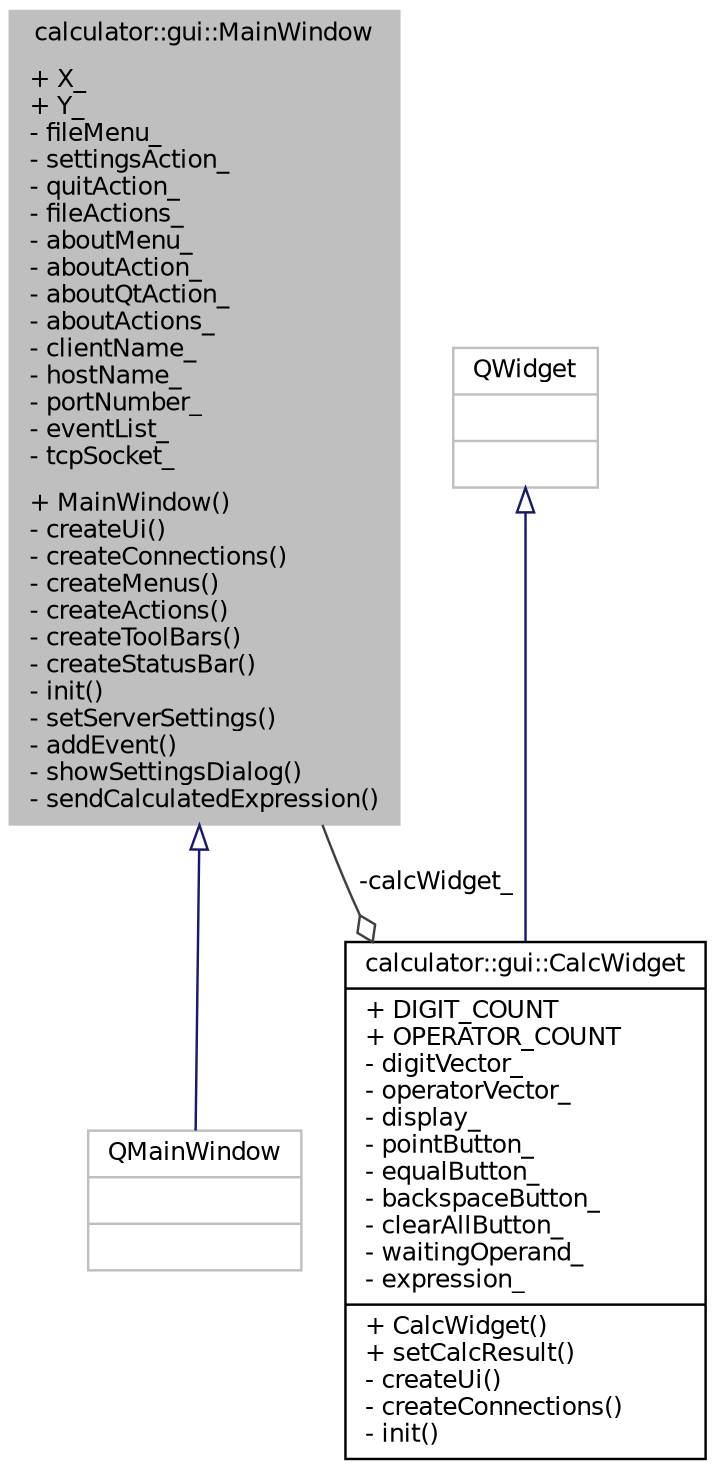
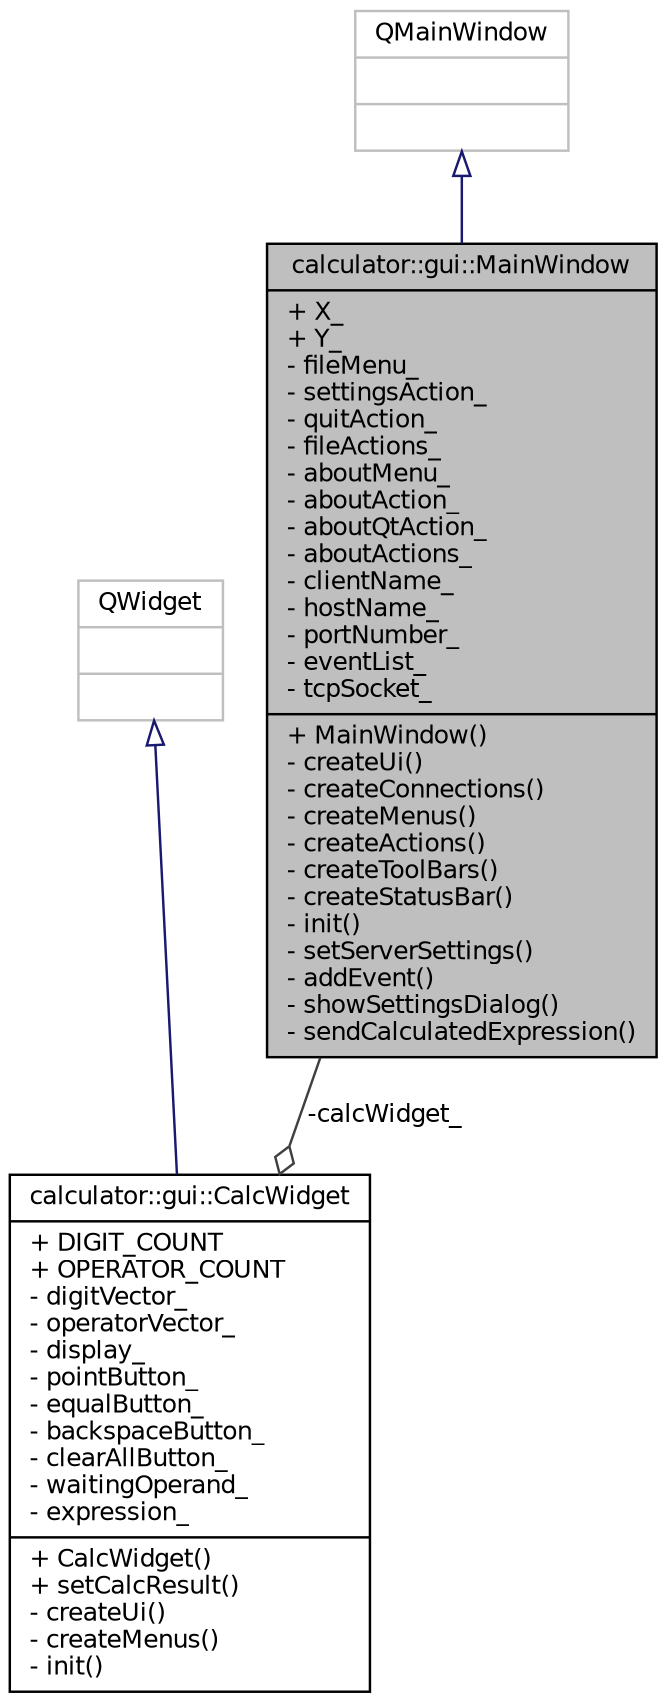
(205, 418) -> (462, 650)
(197, 990) -> (462, 210)
(495, 1408) -> (125, 1640)
